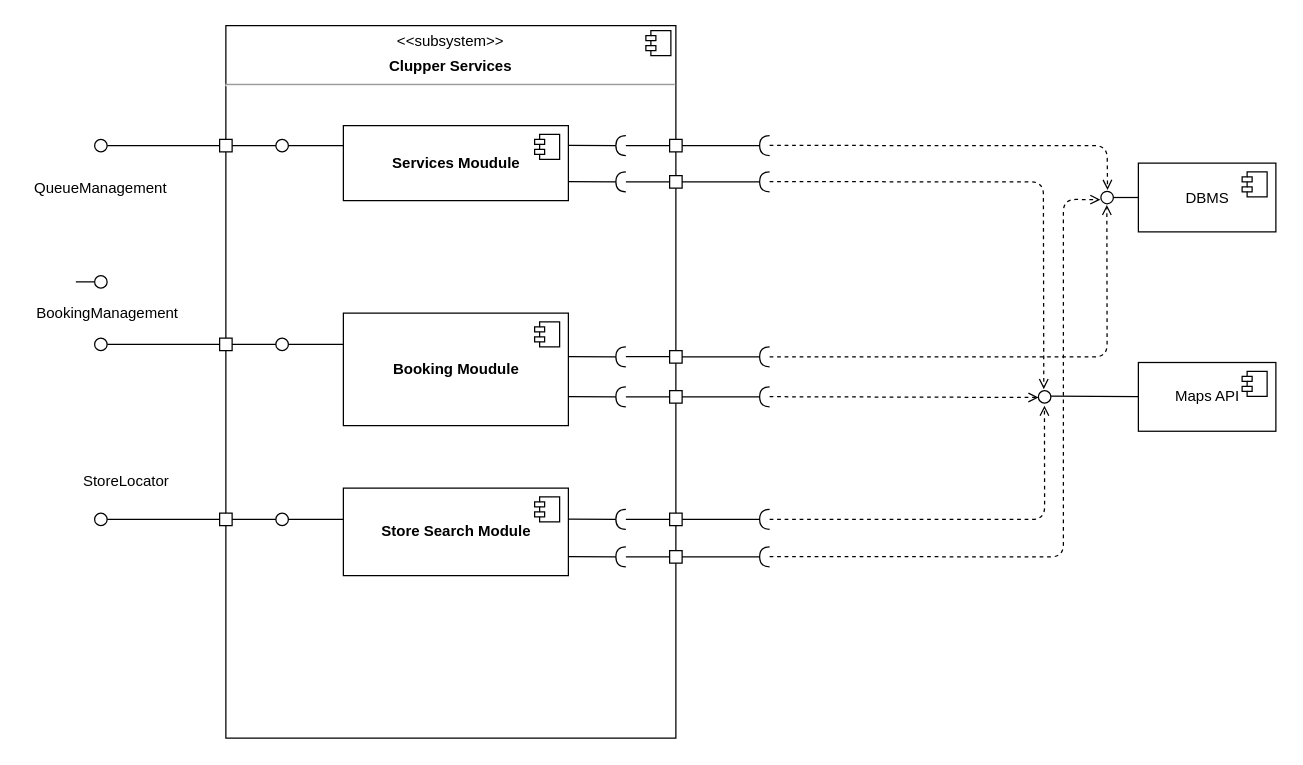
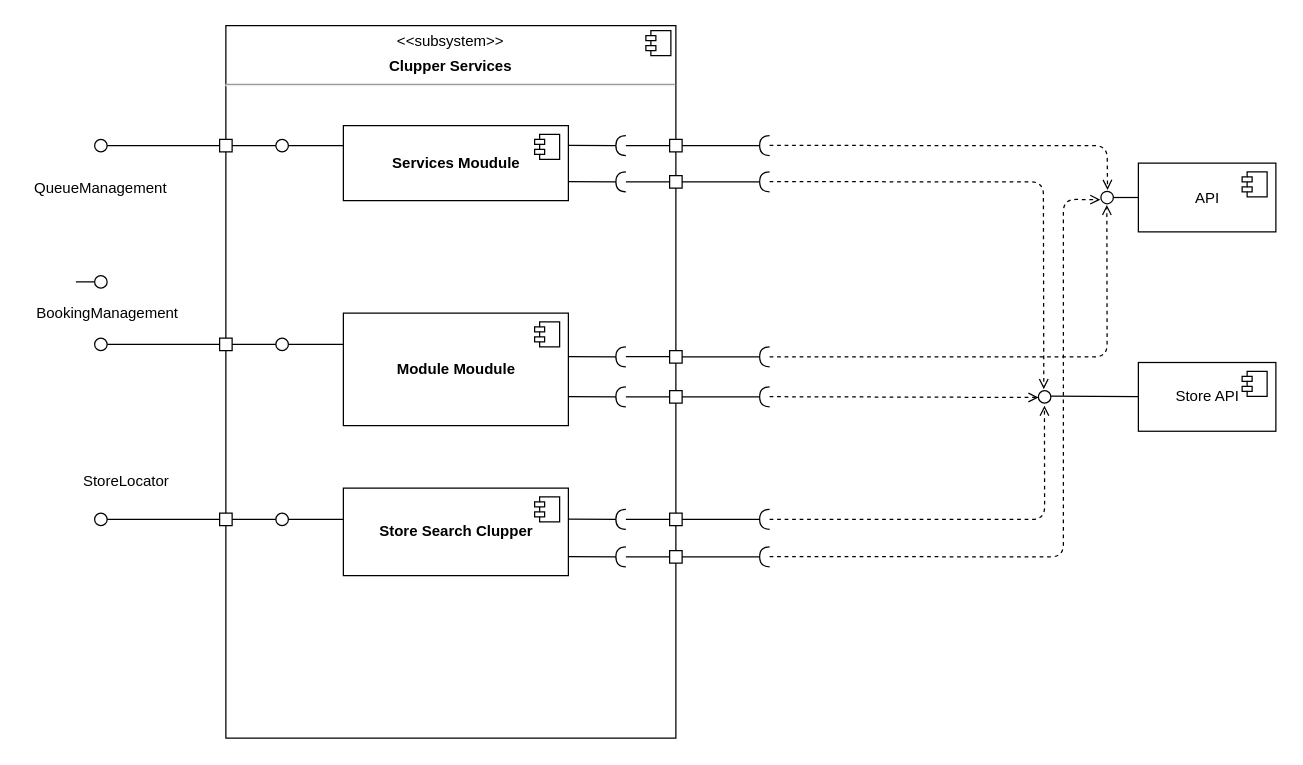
(1208, 198) -> (1208, 198)
(456, 369) -> (456, 369)
(1208, 397) -> (1208, 397)
(456, 532) -> (456, 532)
